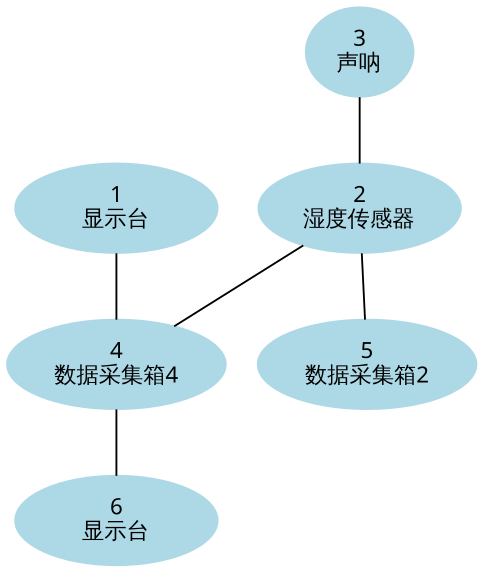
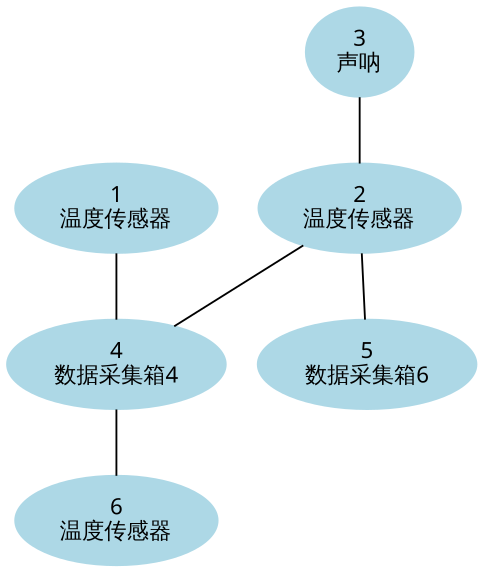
(116, 208) -> (116, 208)
(360, 208) -> (360, 208)
(367, 364) -> (367, 364)
(116, 520) -> (116, 520)
